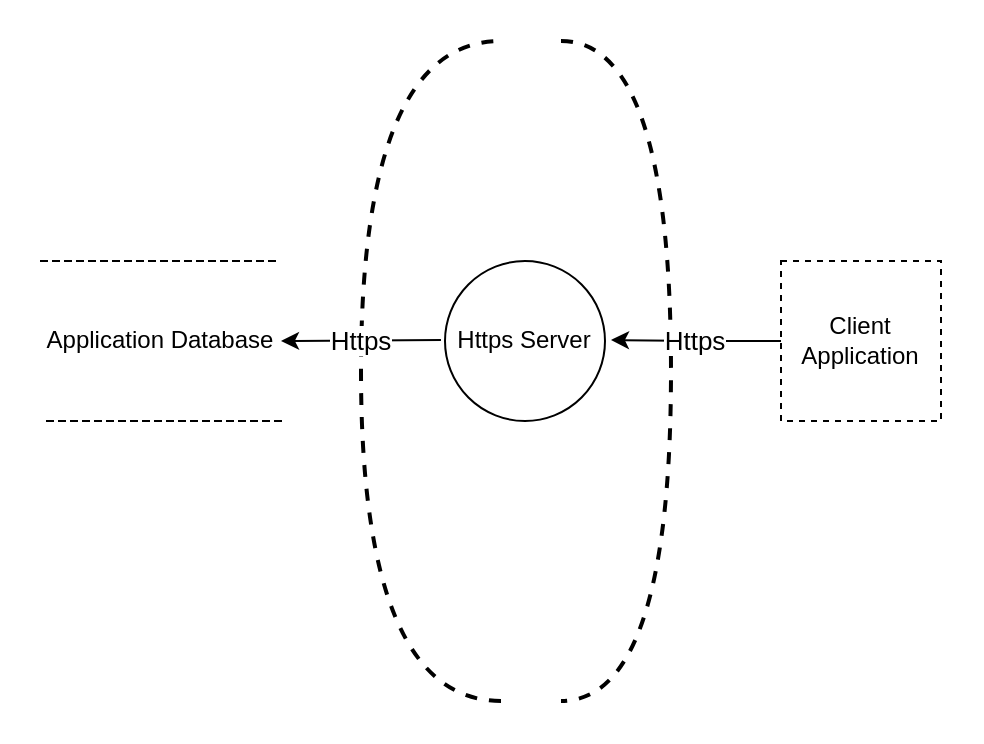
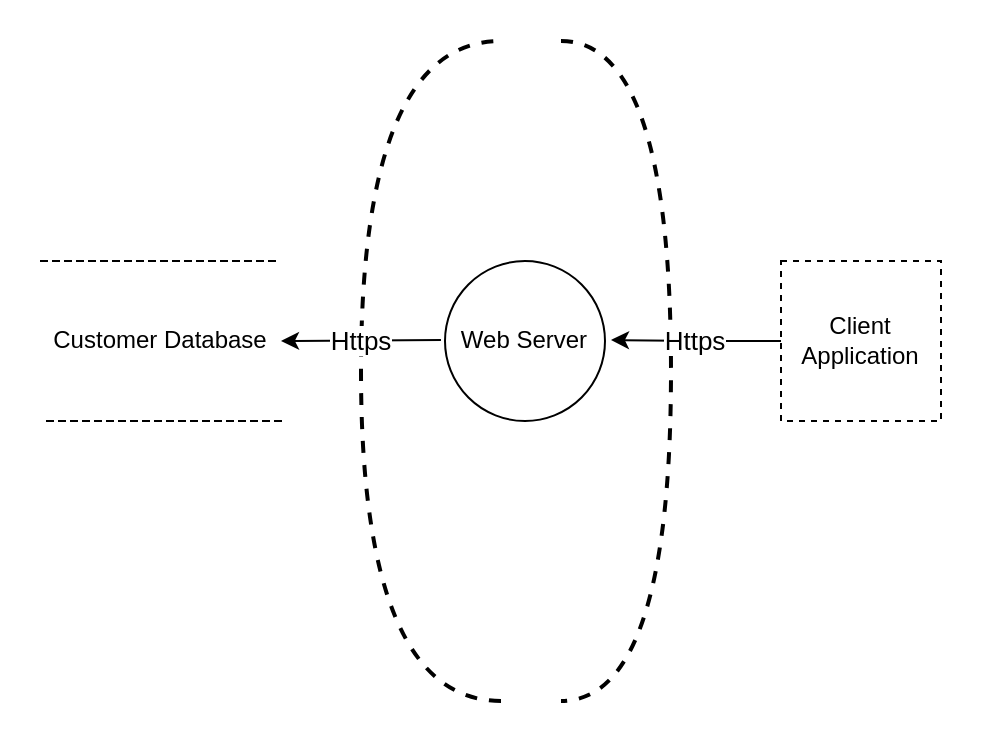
(161, 341) -> (161, 341)
(525, 341) -> (525, 341)
